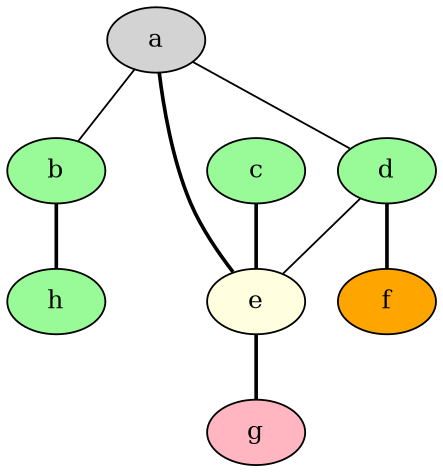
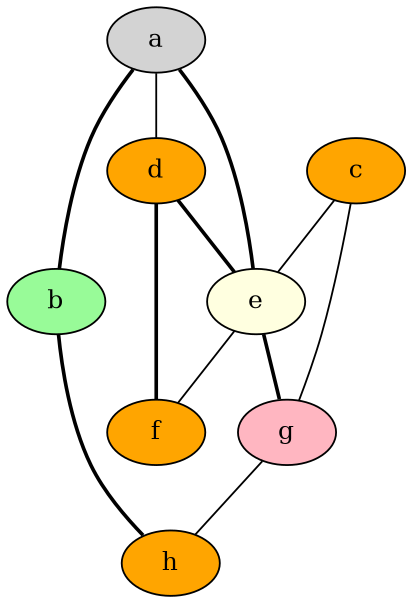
(106, 105) -> (81, 164)
(256, 171) -> (356, 171)
(387, 171) -> (156, 171)
(256, 236) -> (306, 236)
(322, 236) -> (206, 236)
(56, 302) -> (171, 563)
none -> (330, 303)
none -> (206, 367)
none -> (229, 498)
